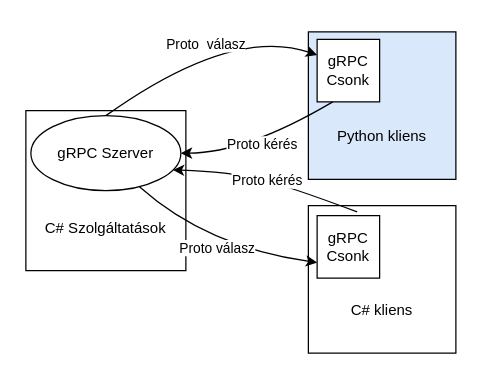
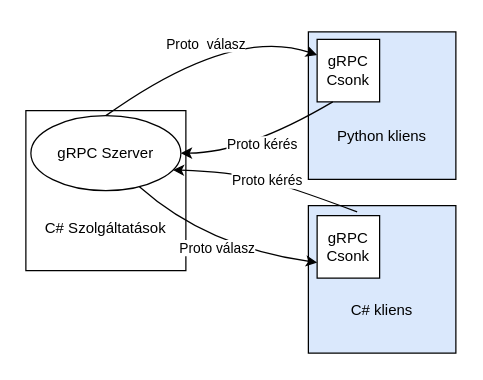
(382, 279) -> (382, 279)
